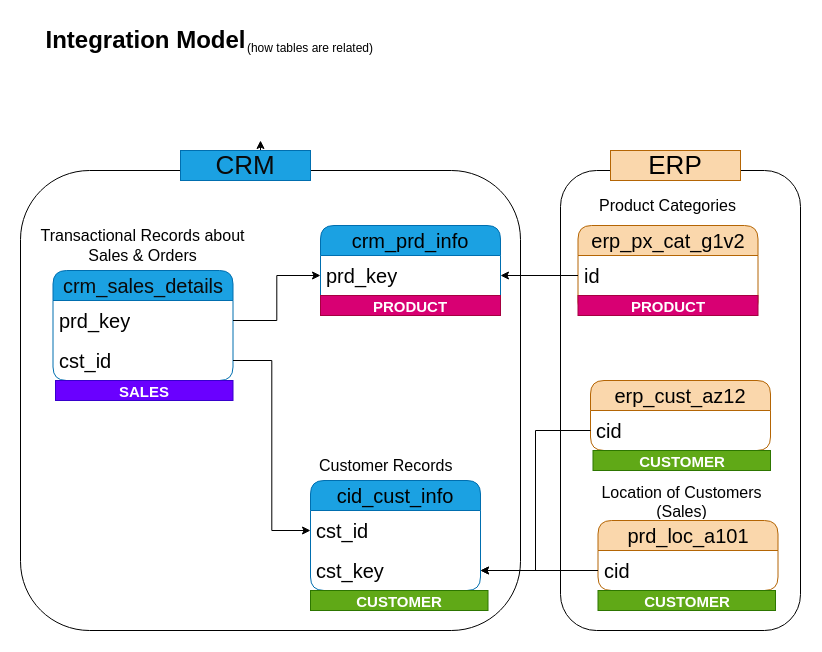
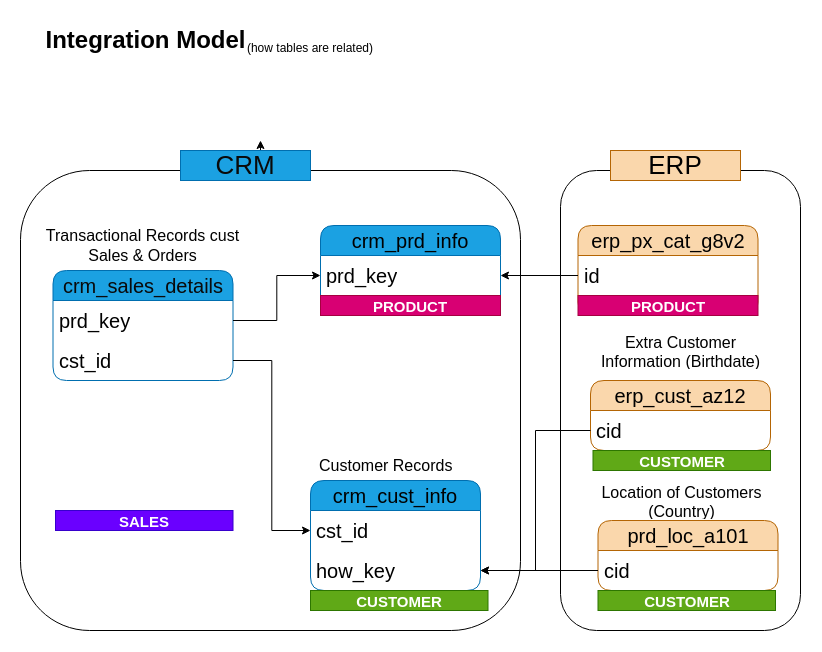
(668, 206) -> none
(669, 241) -> (669, 241)
(143, 246) -> (143, 246)
none -> (681, 351)
(144, 391) -> (144, 521)
(396, 496) -> (396, 496)
(682, 501) -> (682, 501)
(356, 571) -> (356, 571)
